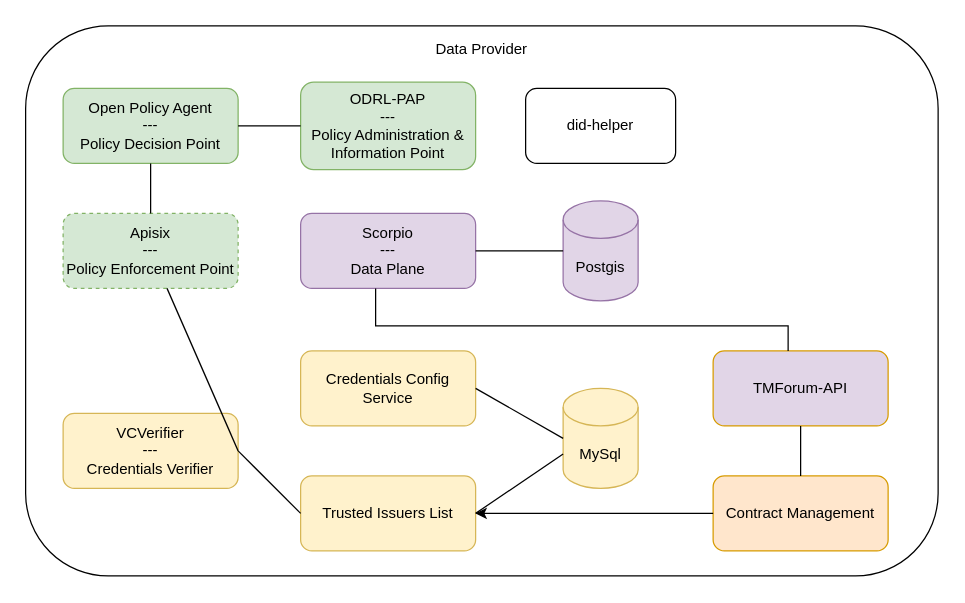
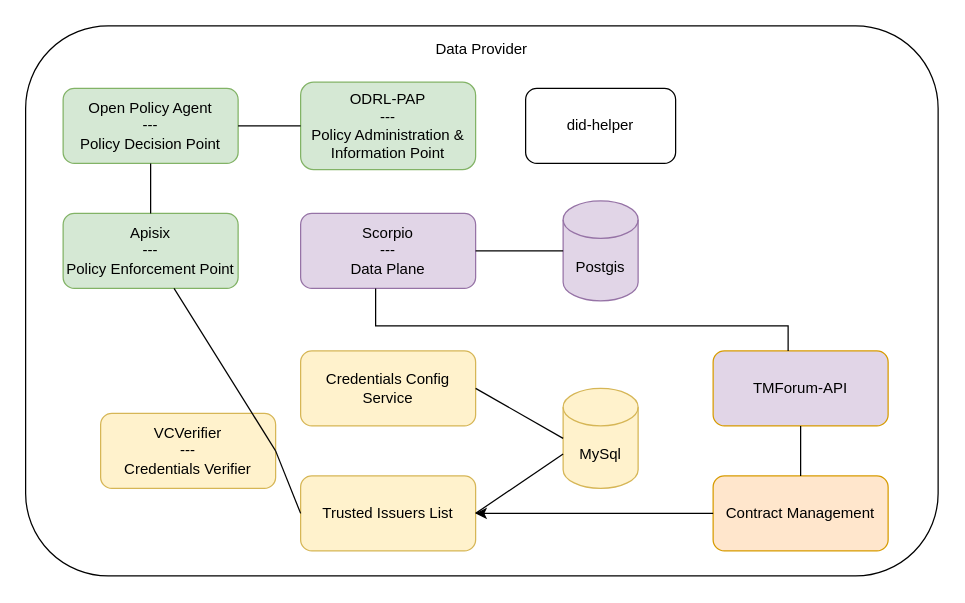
(151, 251) -> (151, 251)
(151, 451) -> (188, 451)
